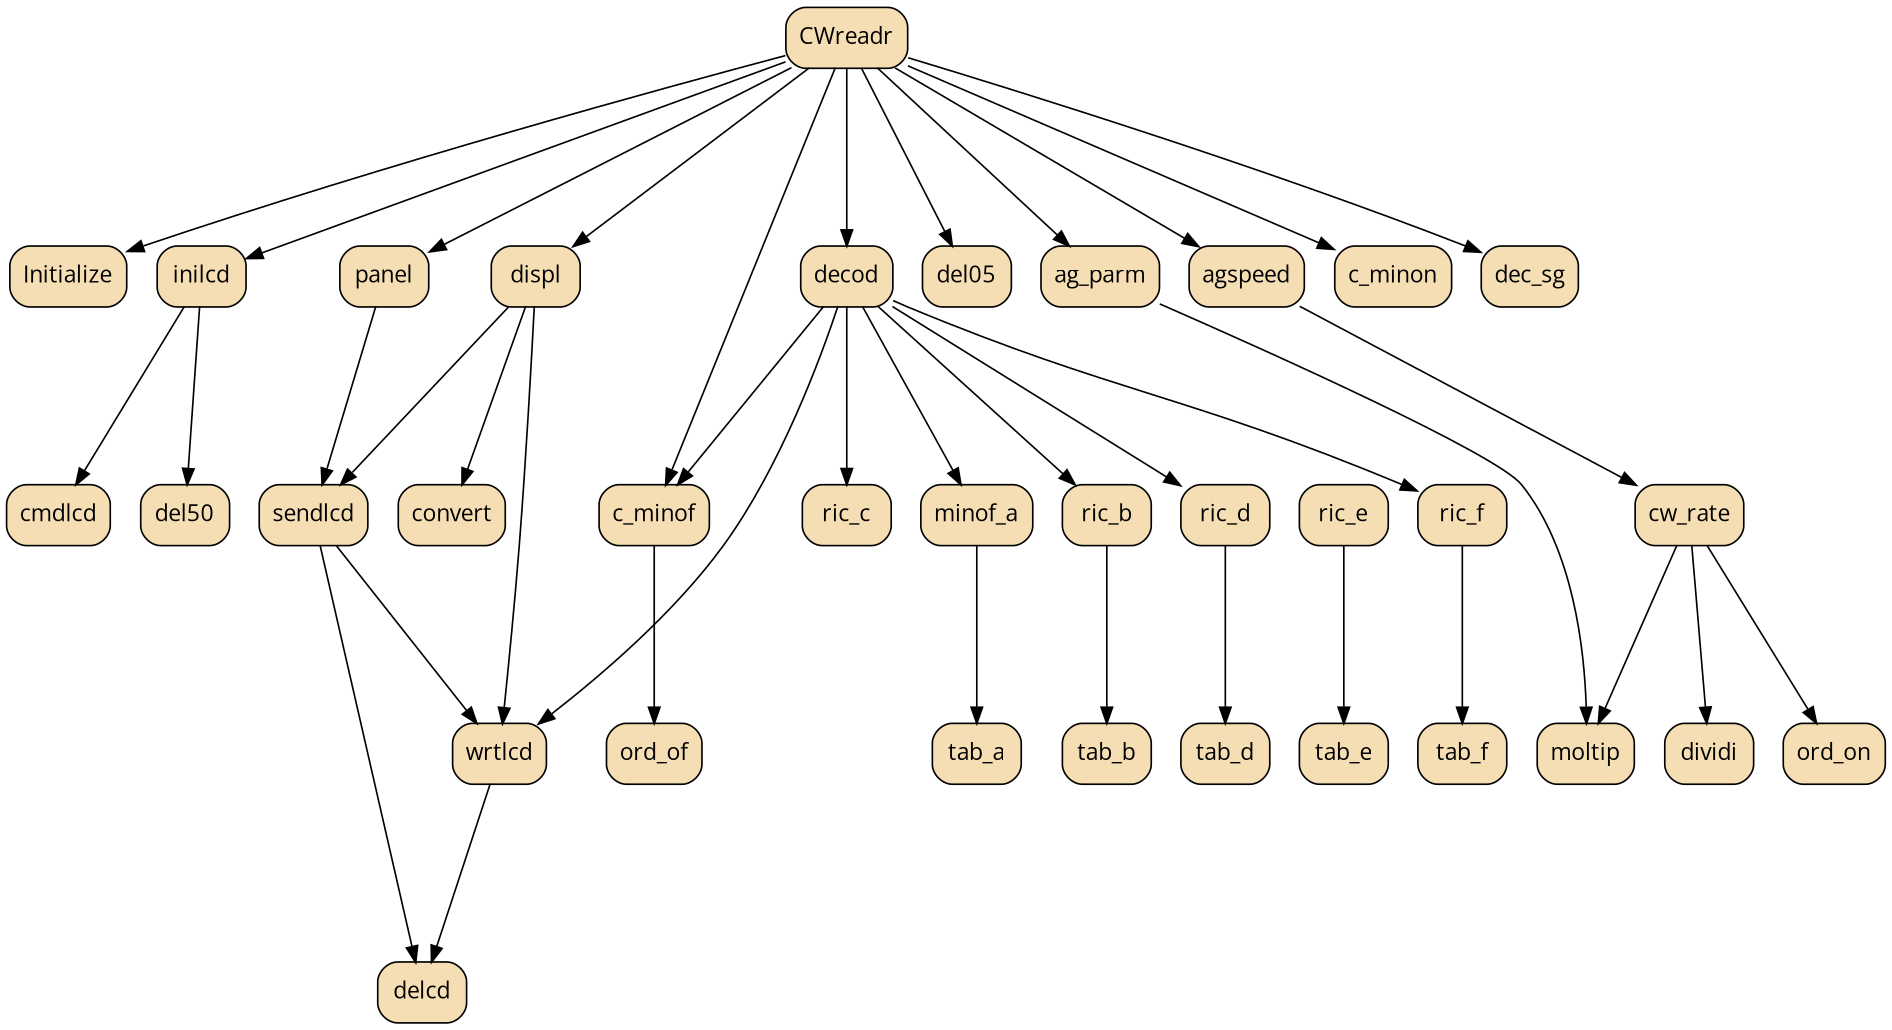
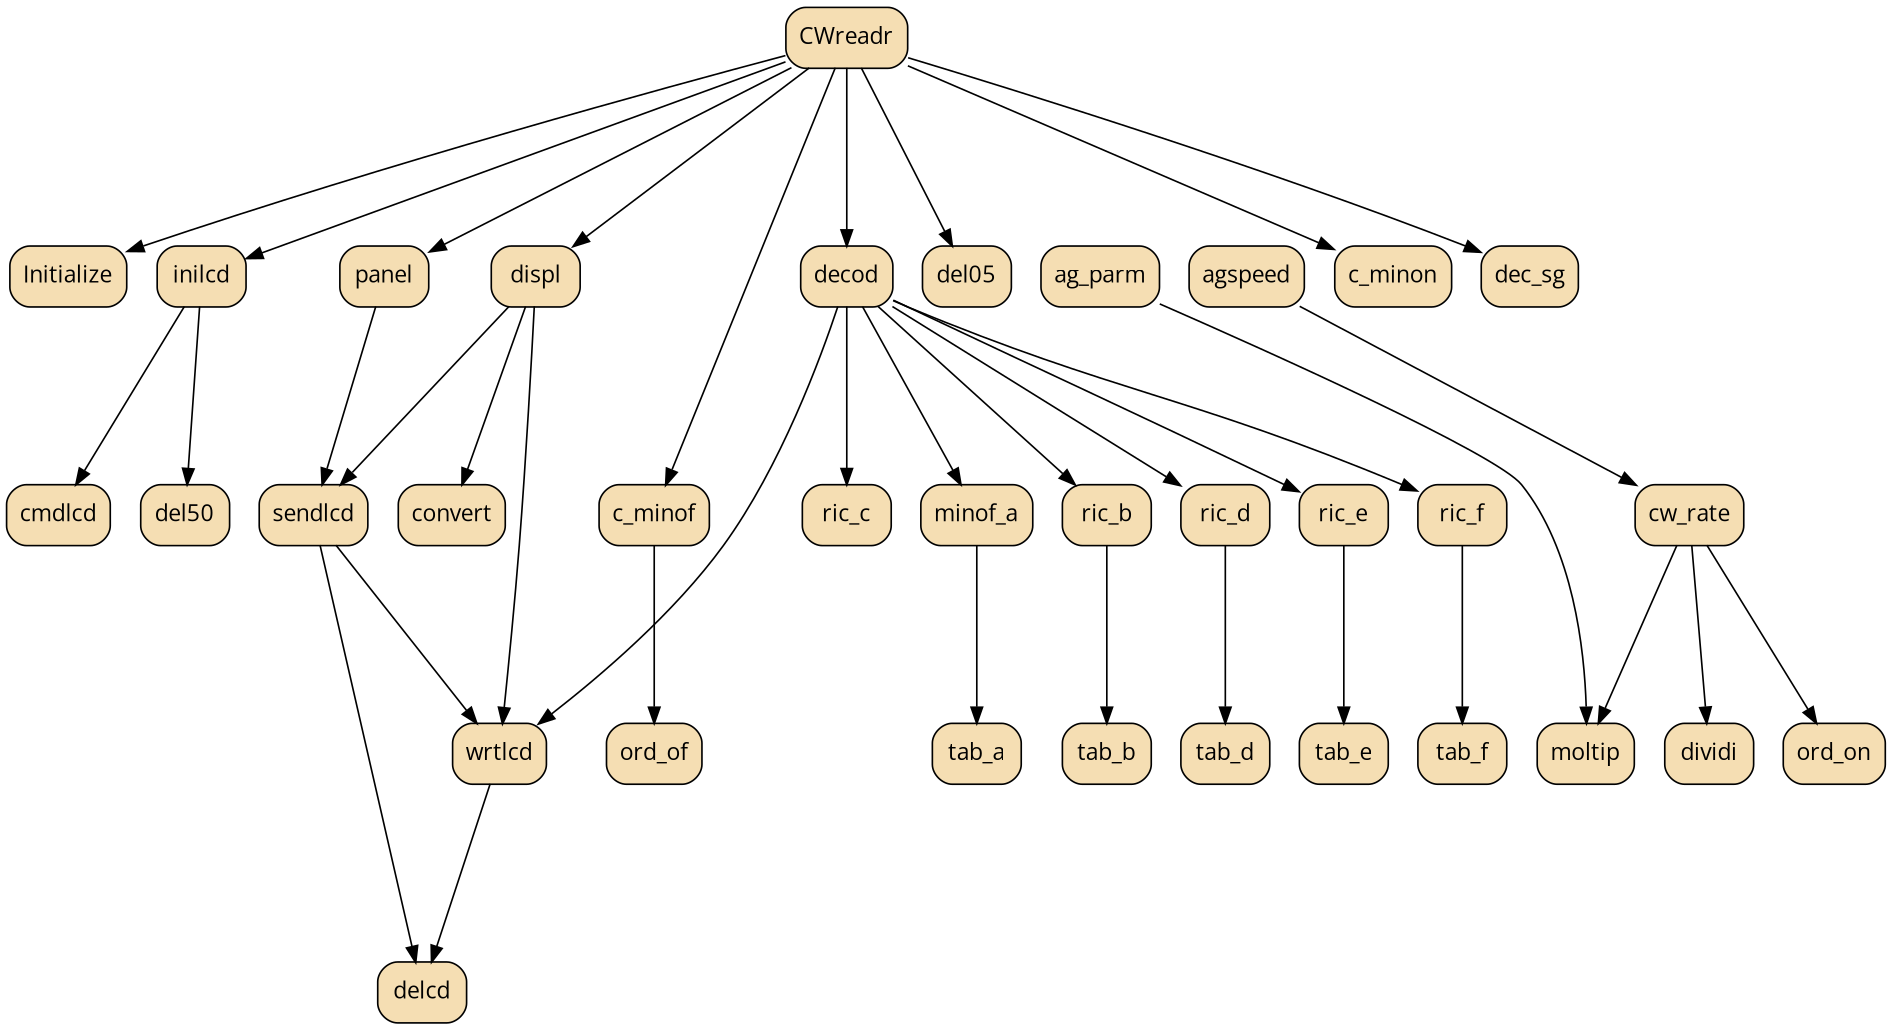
(967, 151) -> none
(1040, 153) -> none
(756, 389) -> (1089, 392)
